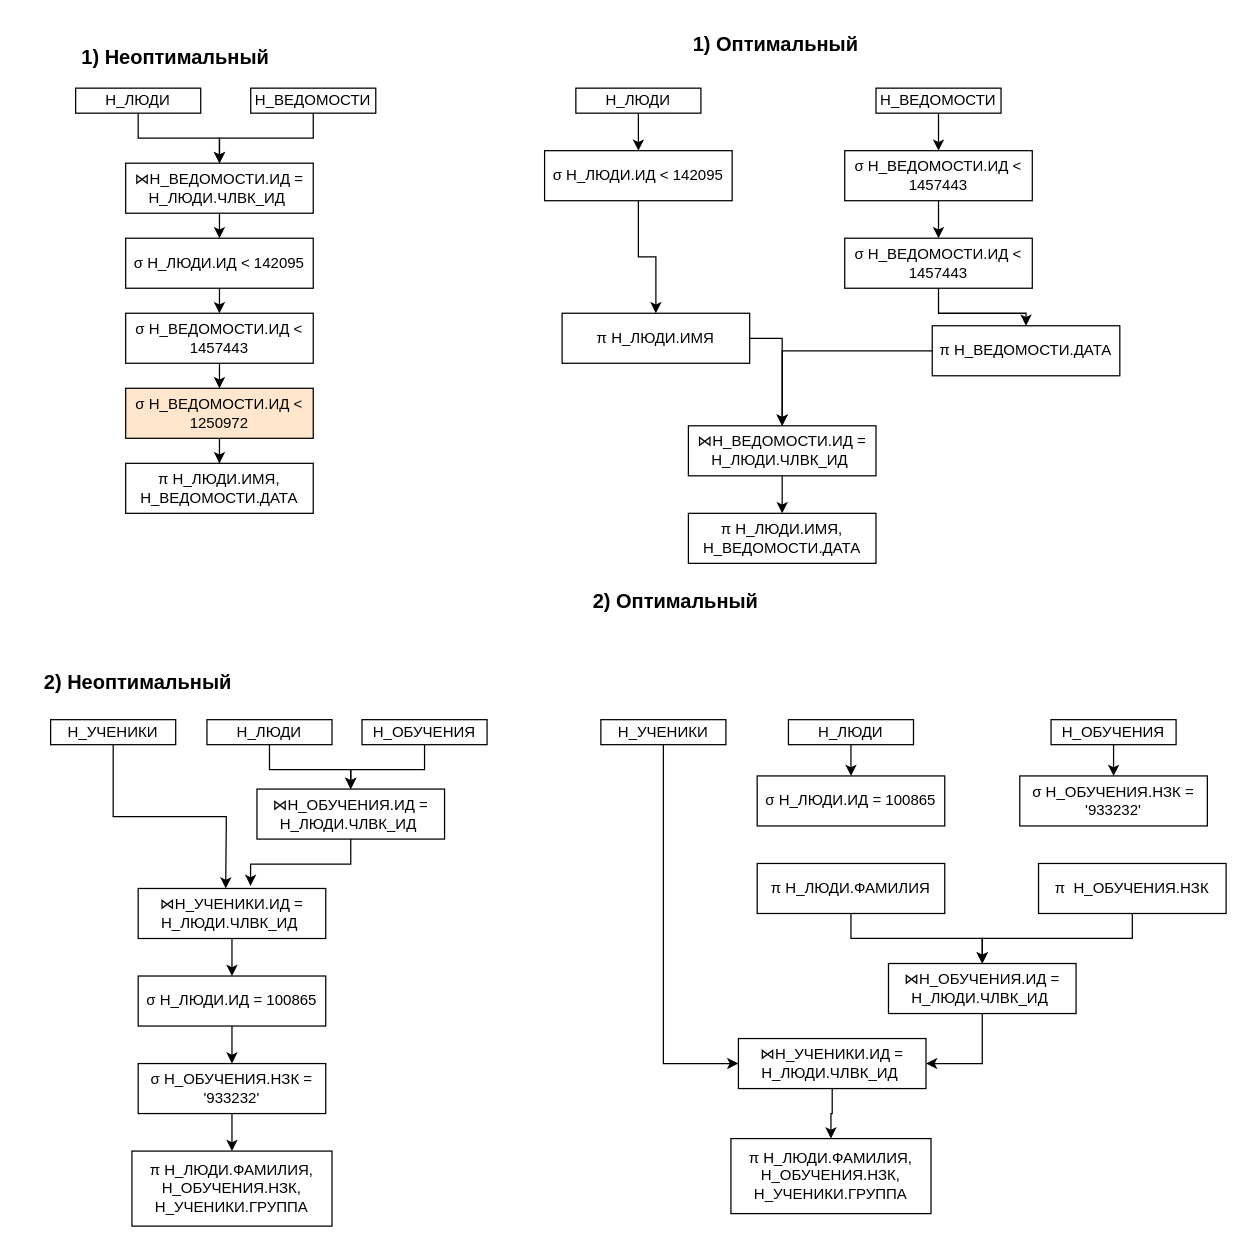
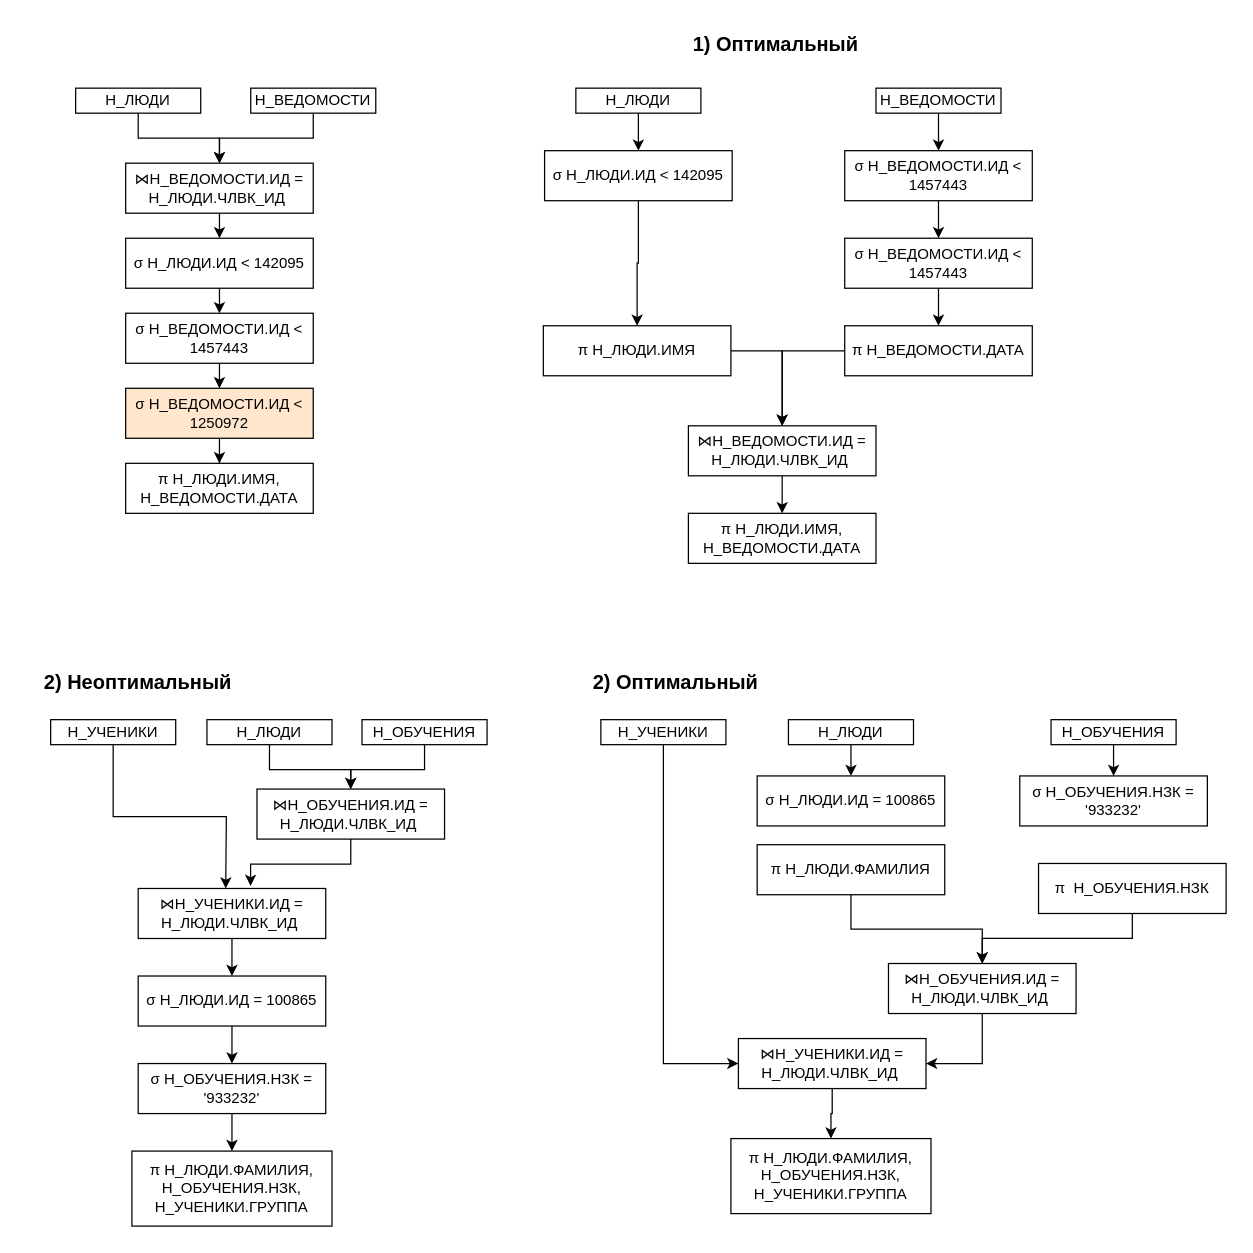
(176, 57) -> none
(656, 338) -> (637, 351)
(1026, 351) -> (938, 351)
(676, 601) -> (676, 682)
(851, 888) -> (851, 869)
